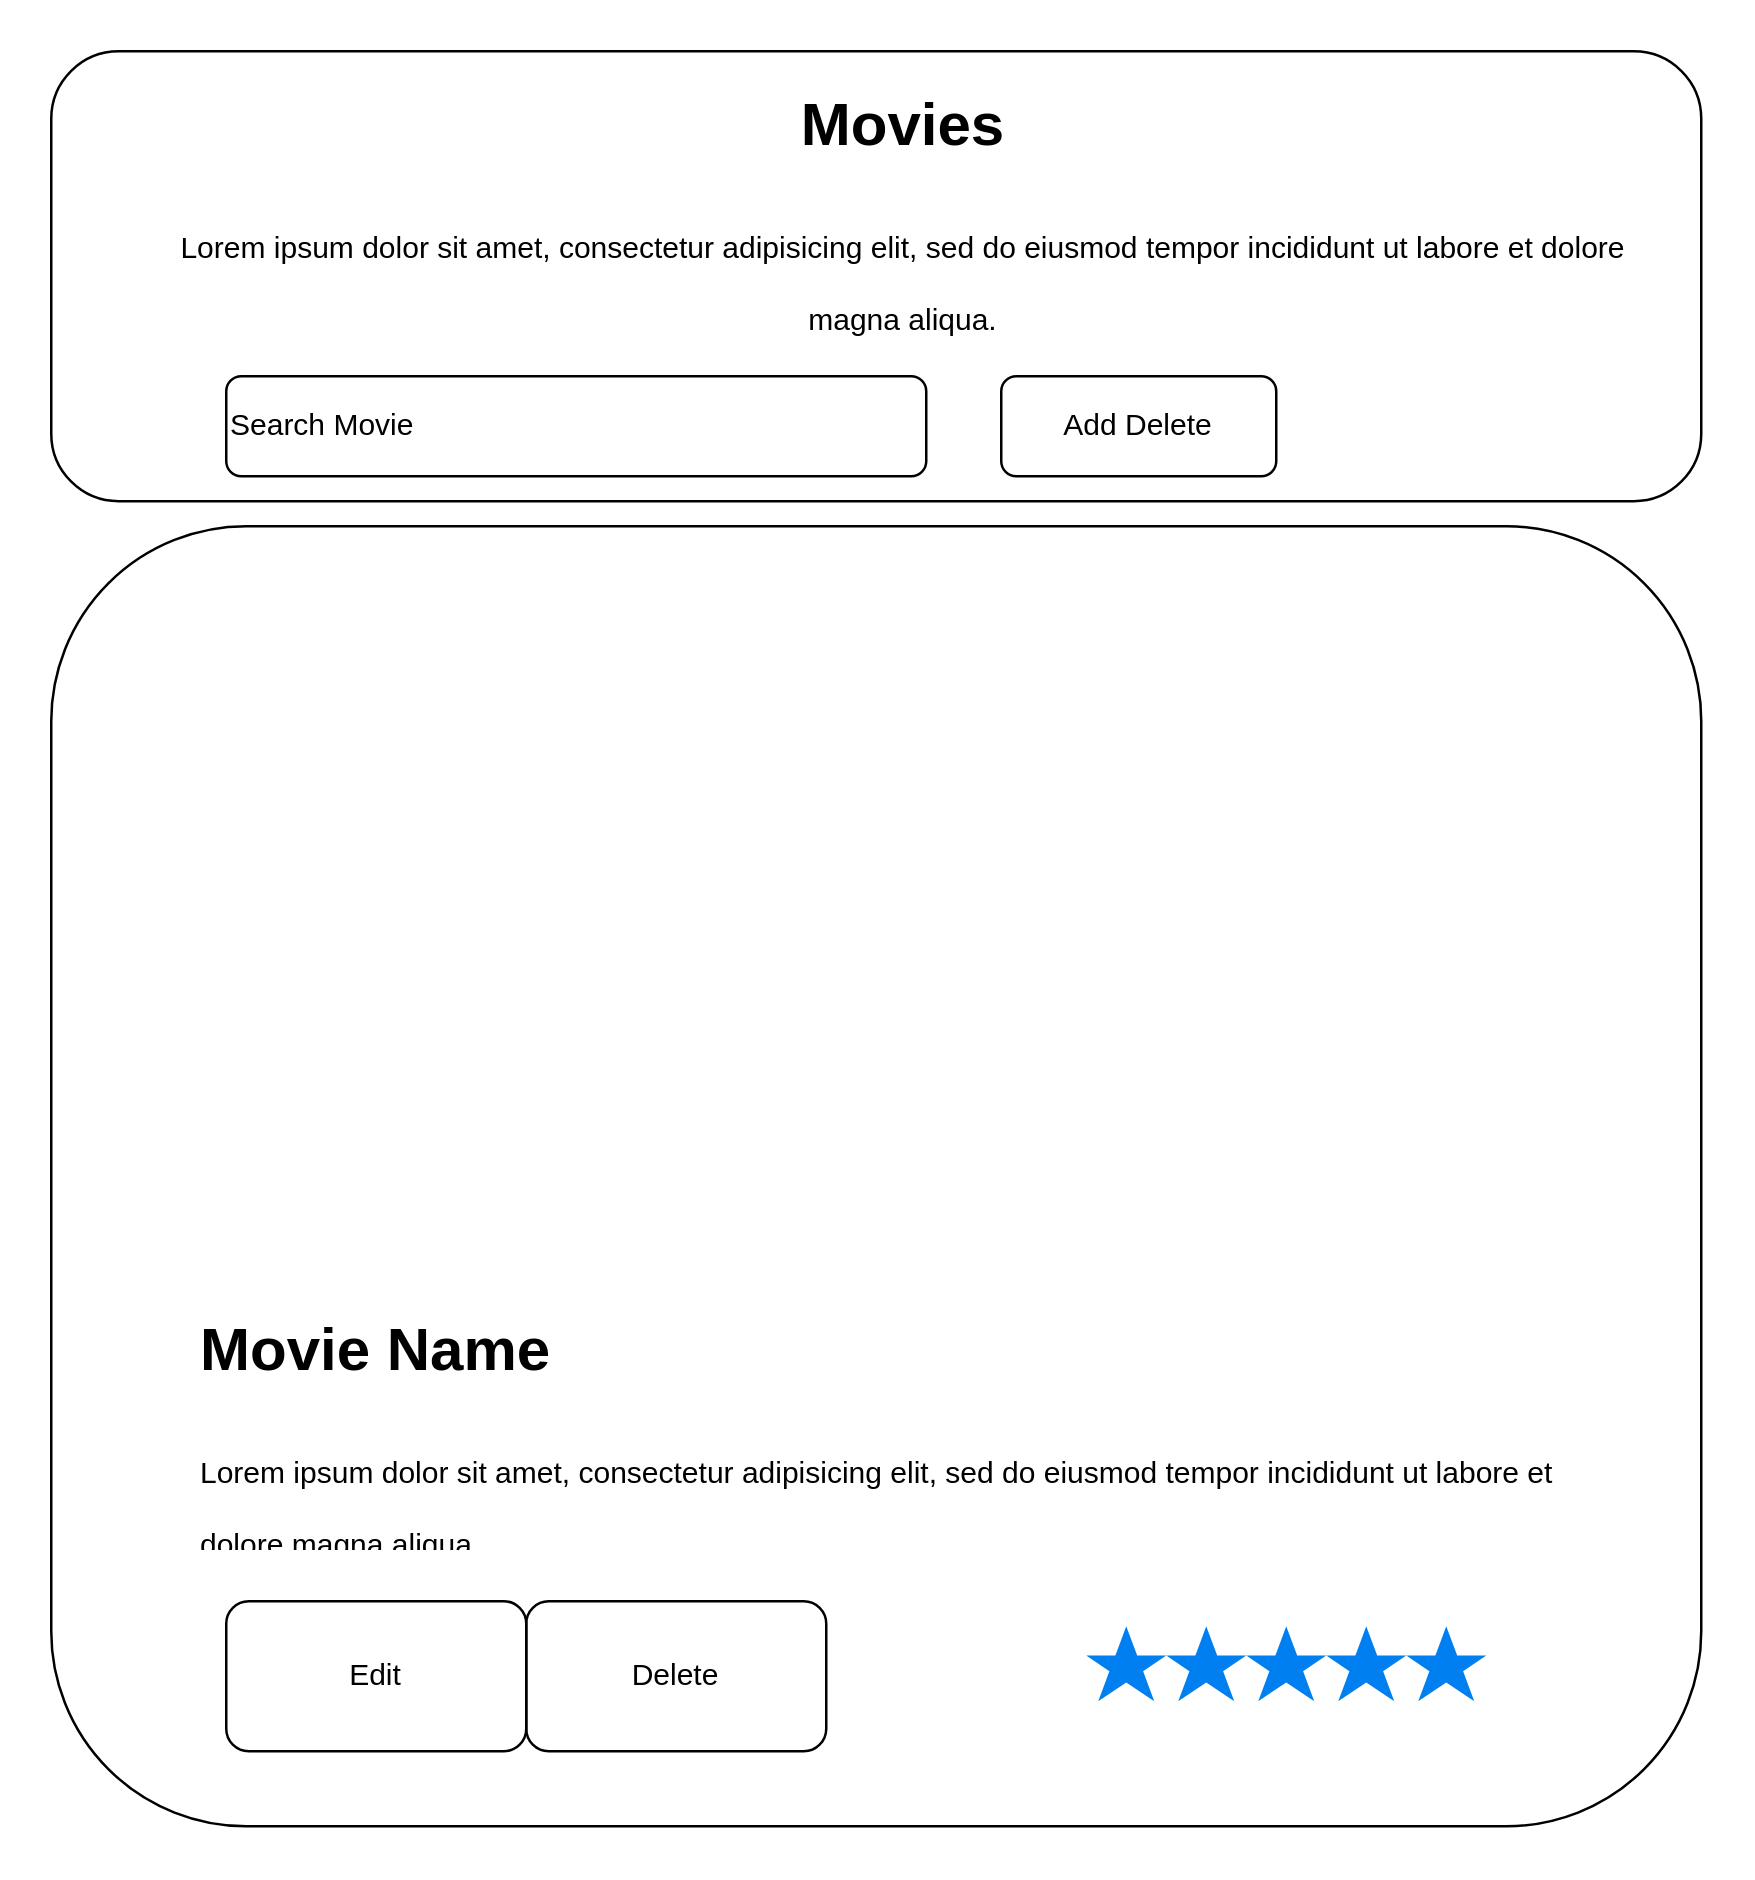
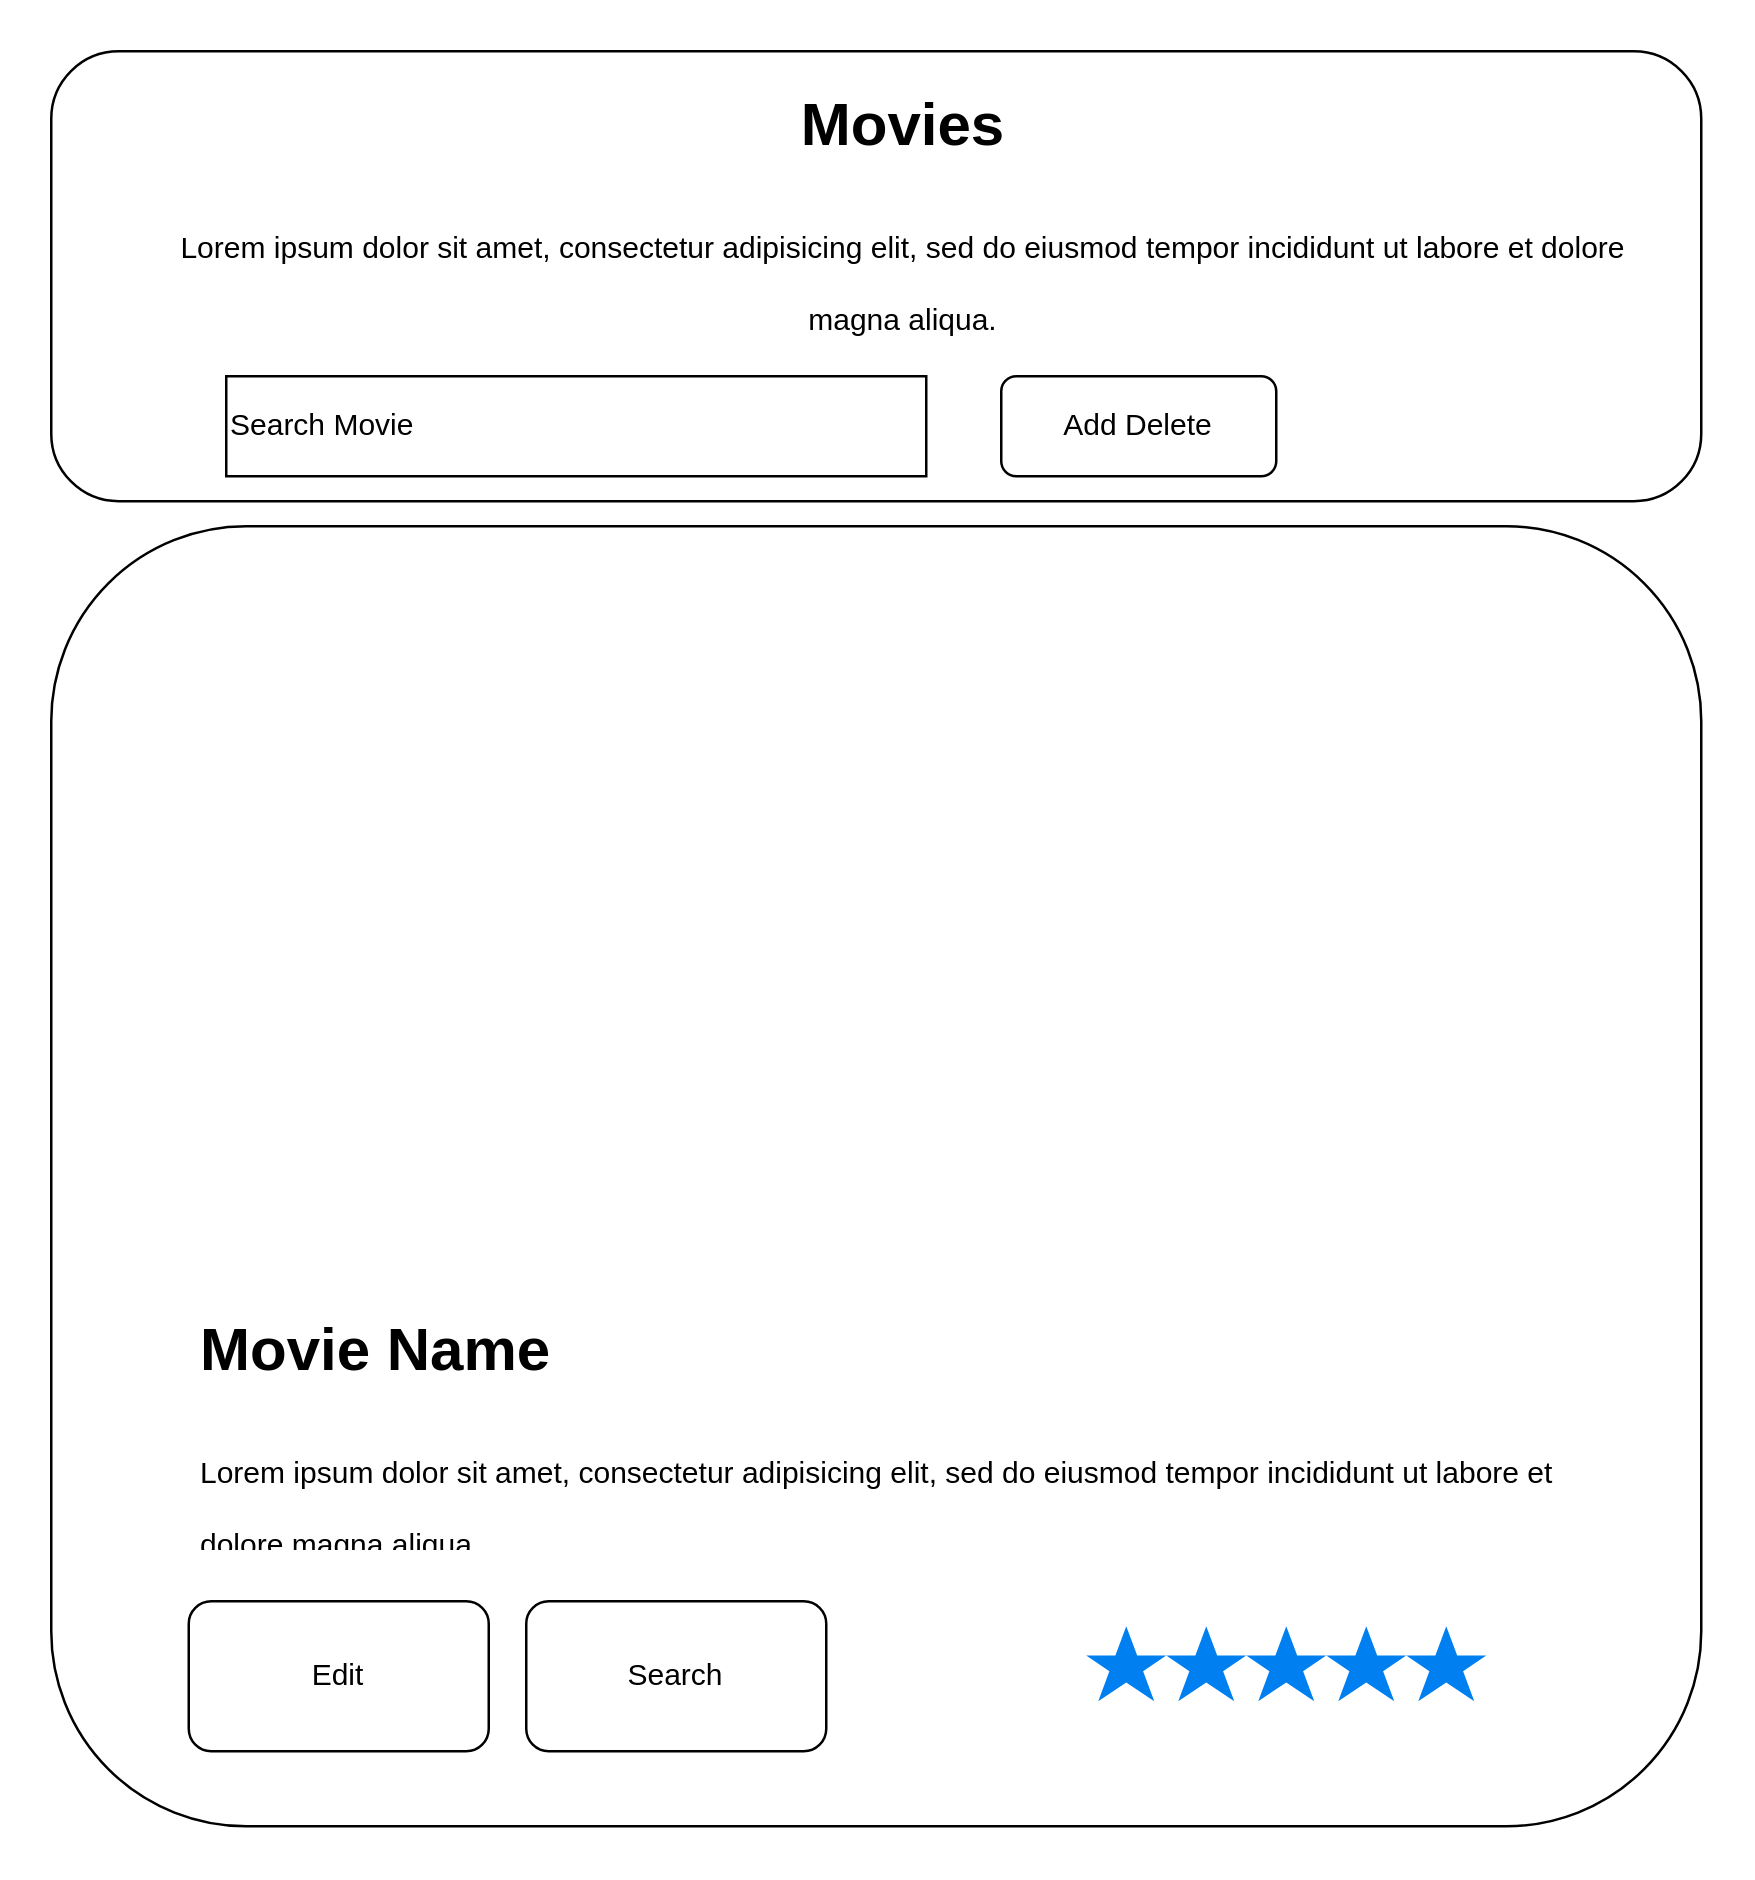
(576, 426) -> (576, 426)
(376, 1676) -> (339, 1676)
(676, 1676) -> (676, 1676)
